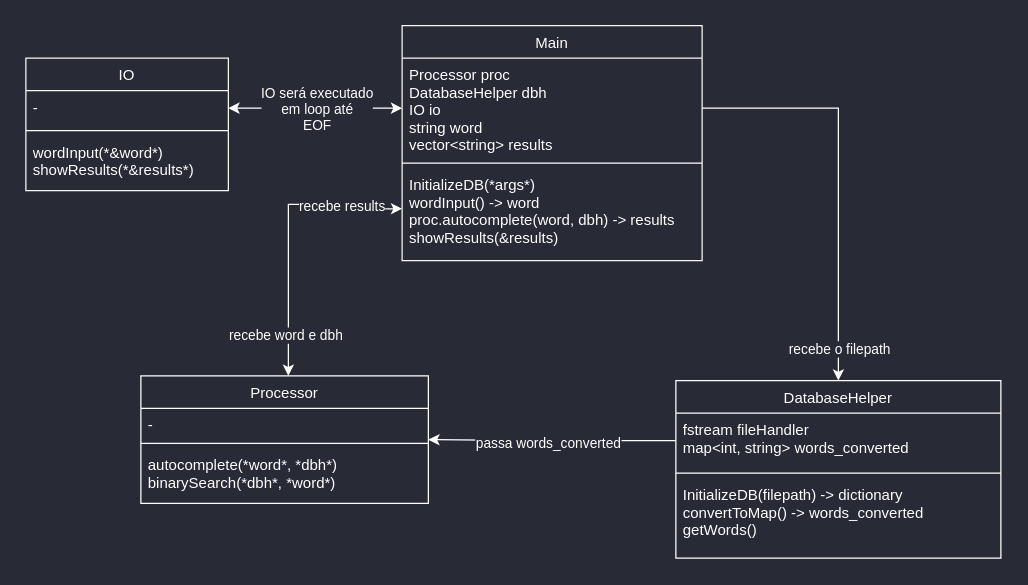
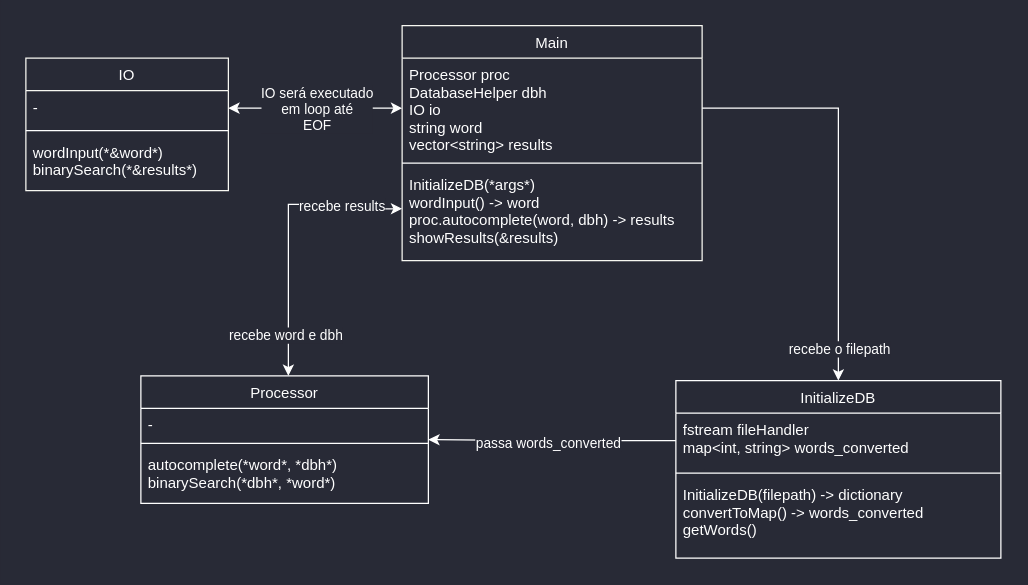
(108, 153) -> (108, 153)
(838, 398) -> (838, 398)
